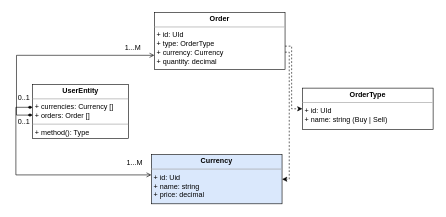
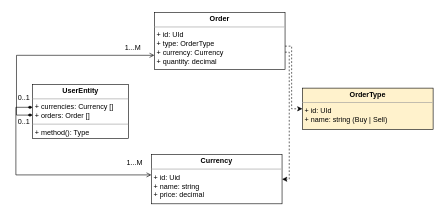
(368, 109) -> (368, 109)
(217, 179) -> (217, 179)
